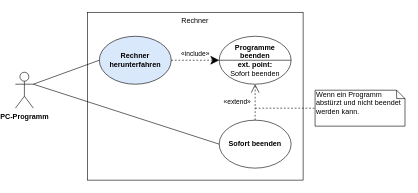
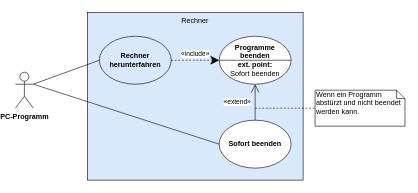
(195, 96) -> (195, 96)
(255, 103) -> (255, 103)
